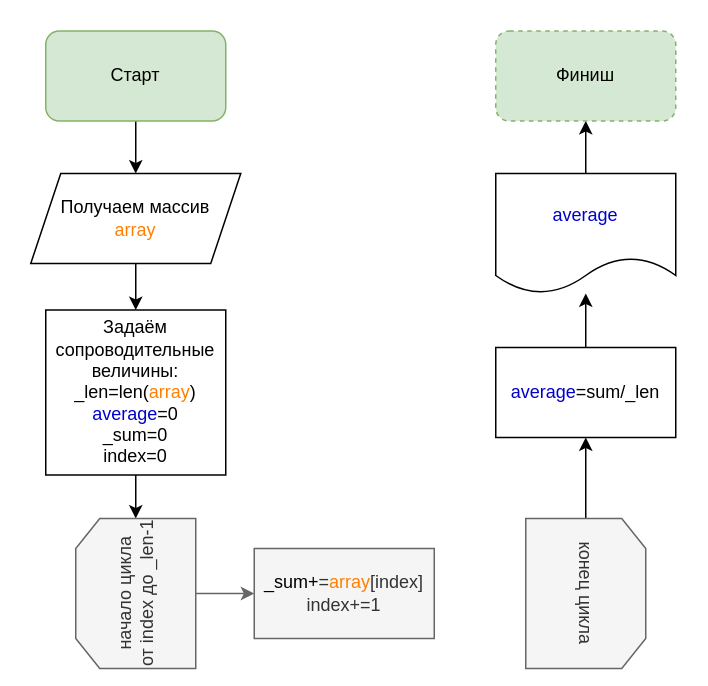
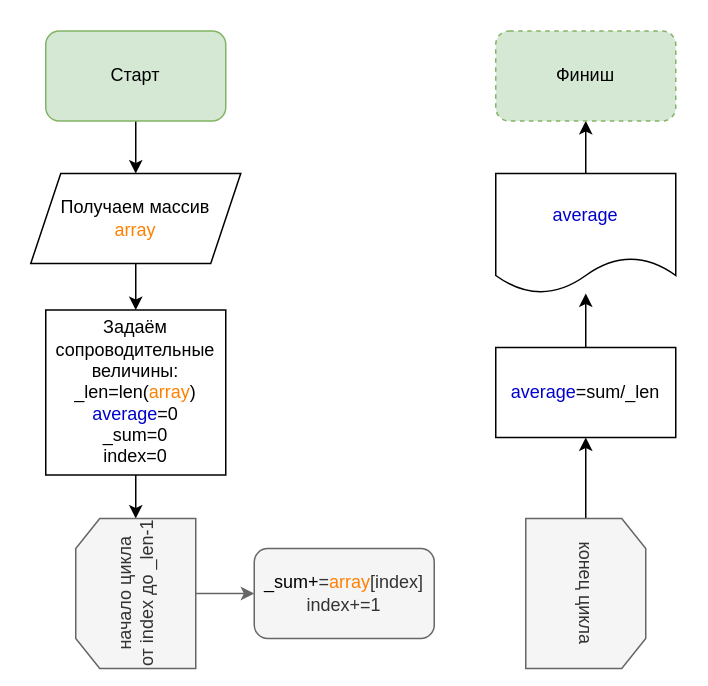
(344, 593) -> (344, 593)
